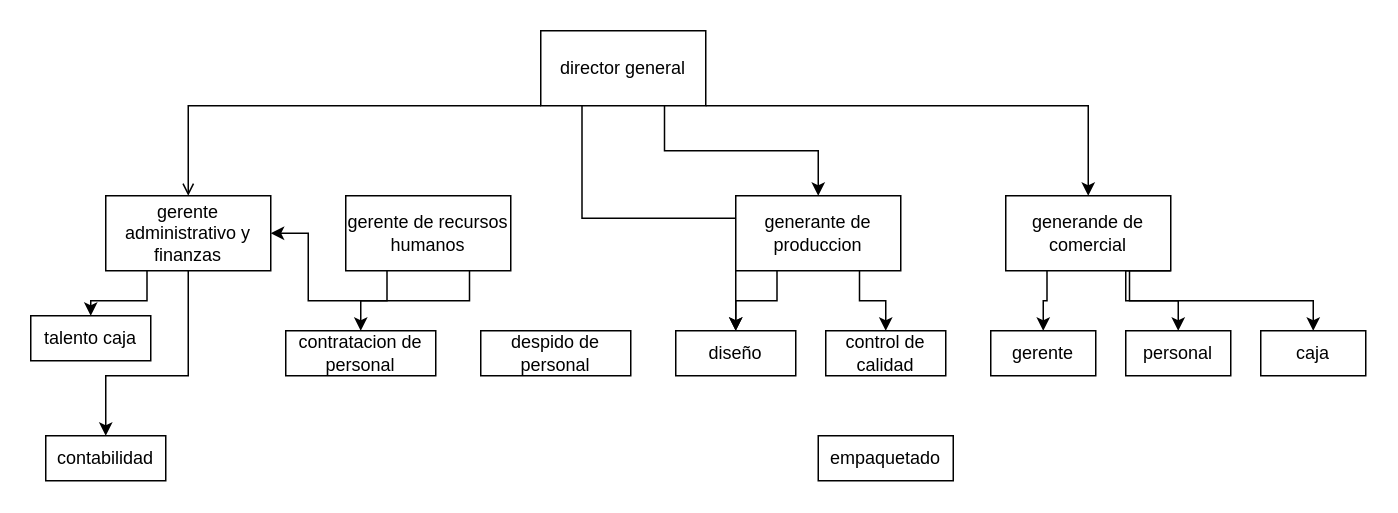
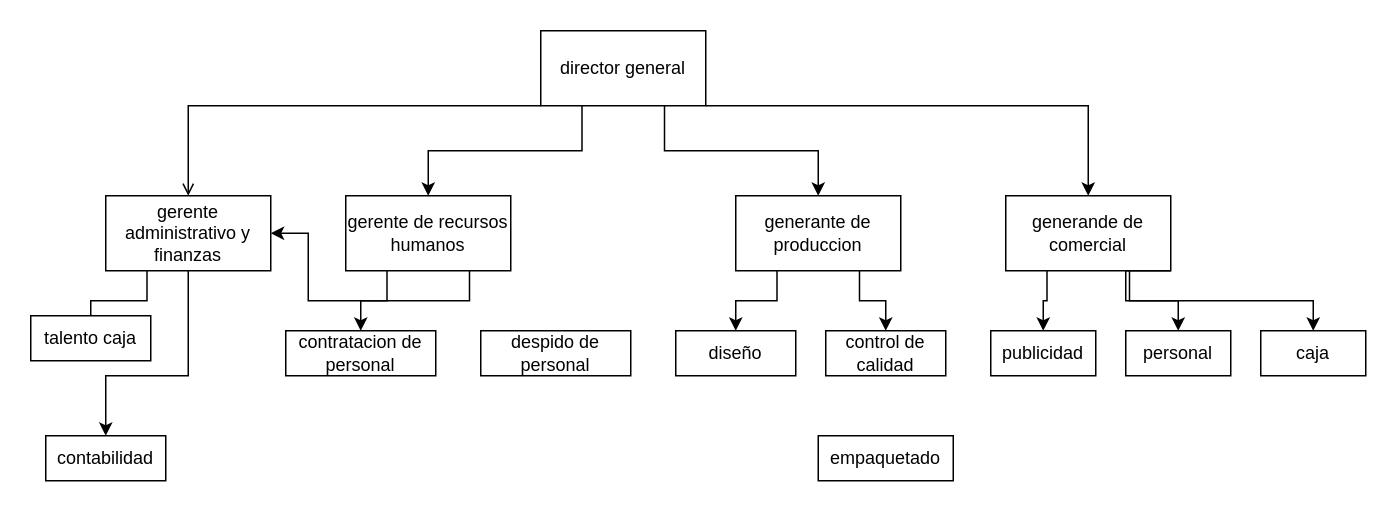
(624, 218) -> (490, 151)
(93, 301) -> (91, 304)
(1043, 353) -> (1043, 353)
